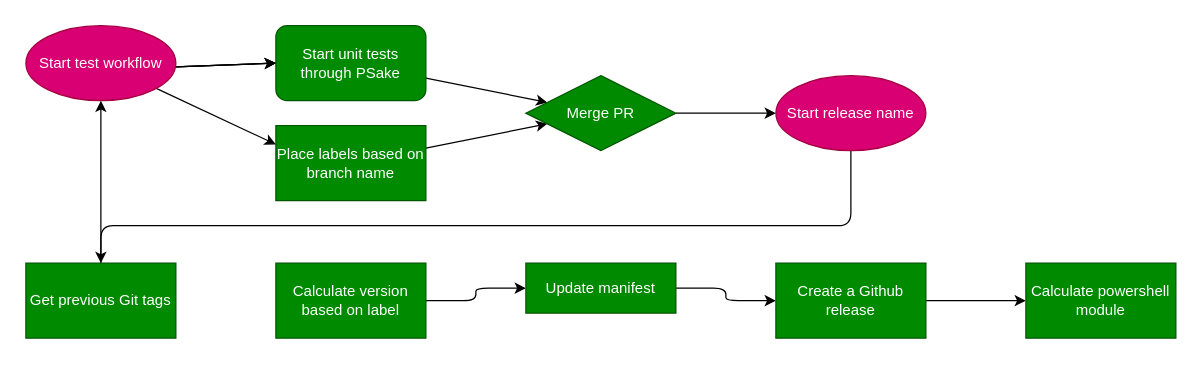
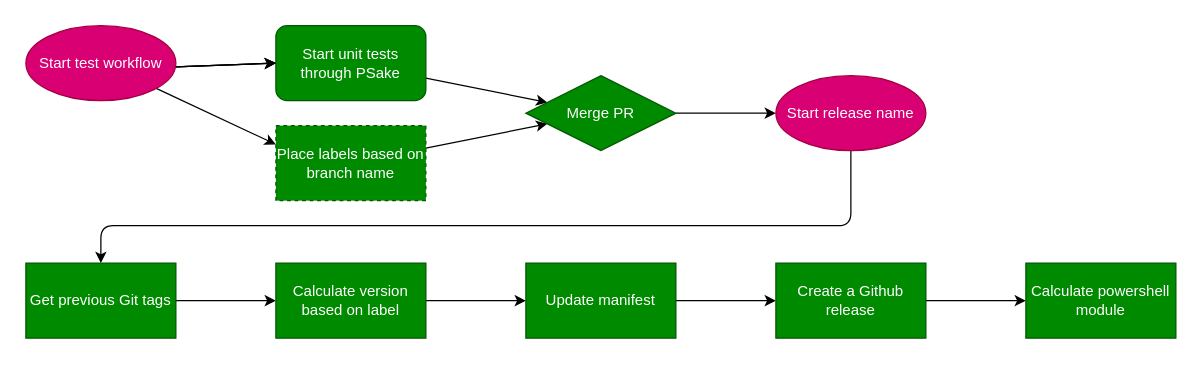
(351, 163) -> (351, 163)
(101, 169) -> (222, 301)
(601, 288) -> (601, 301)
